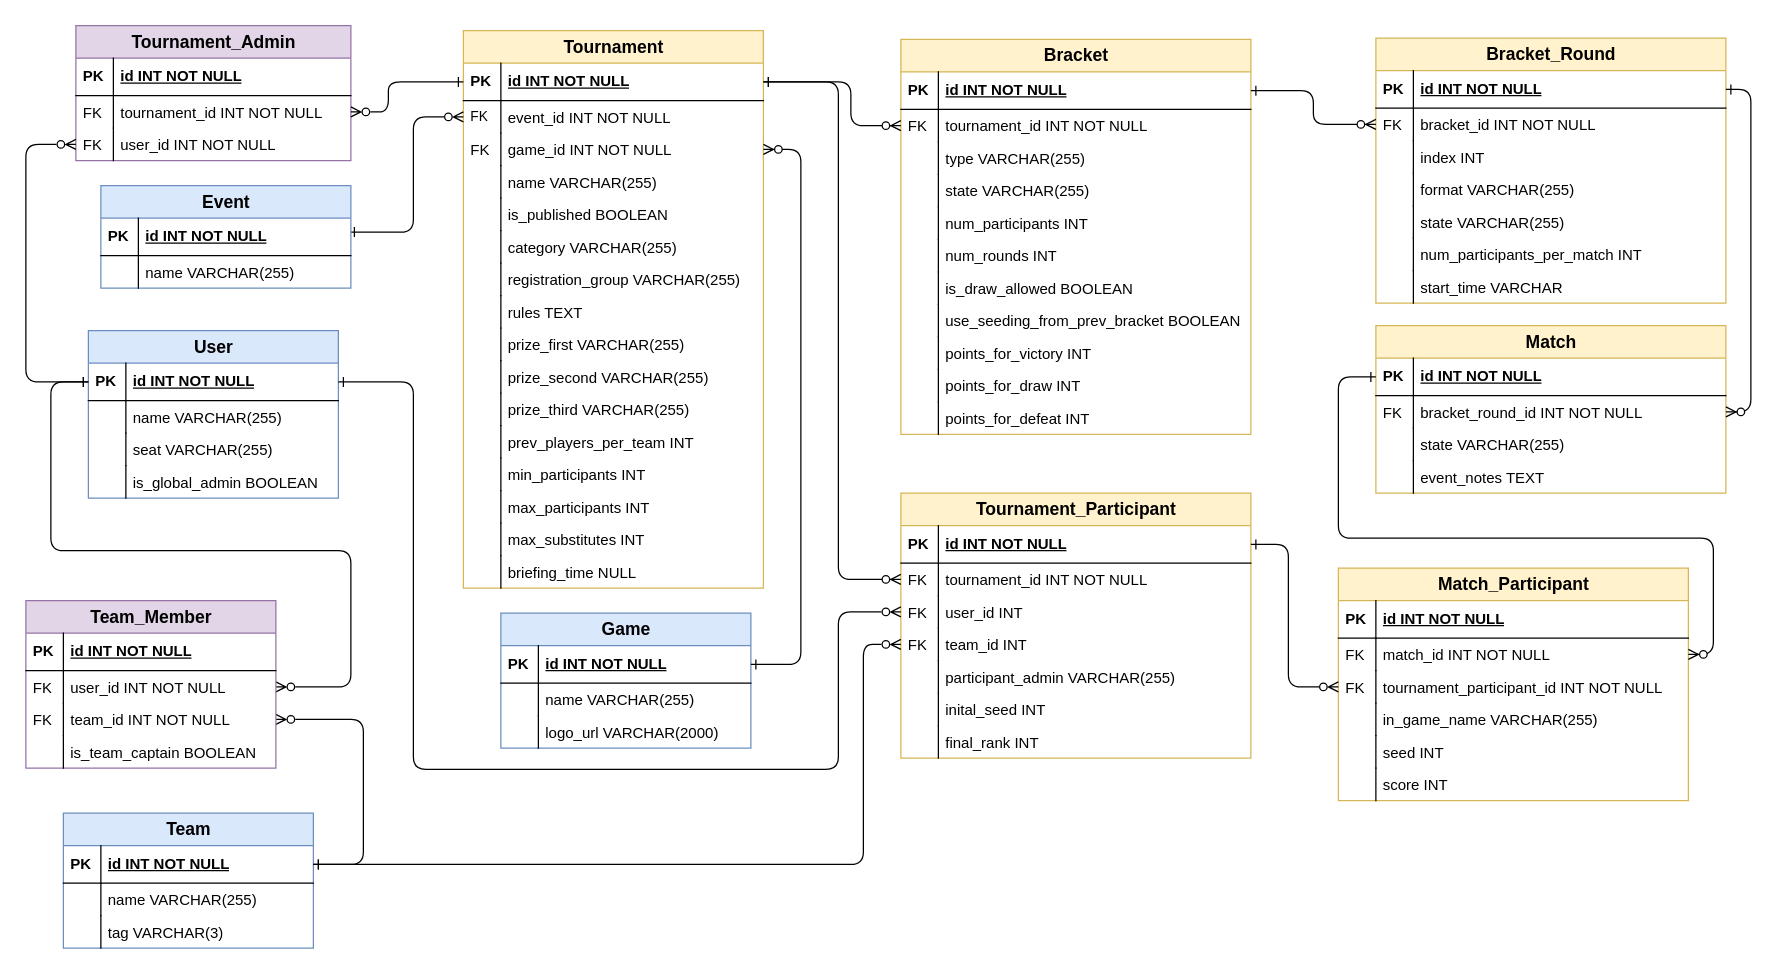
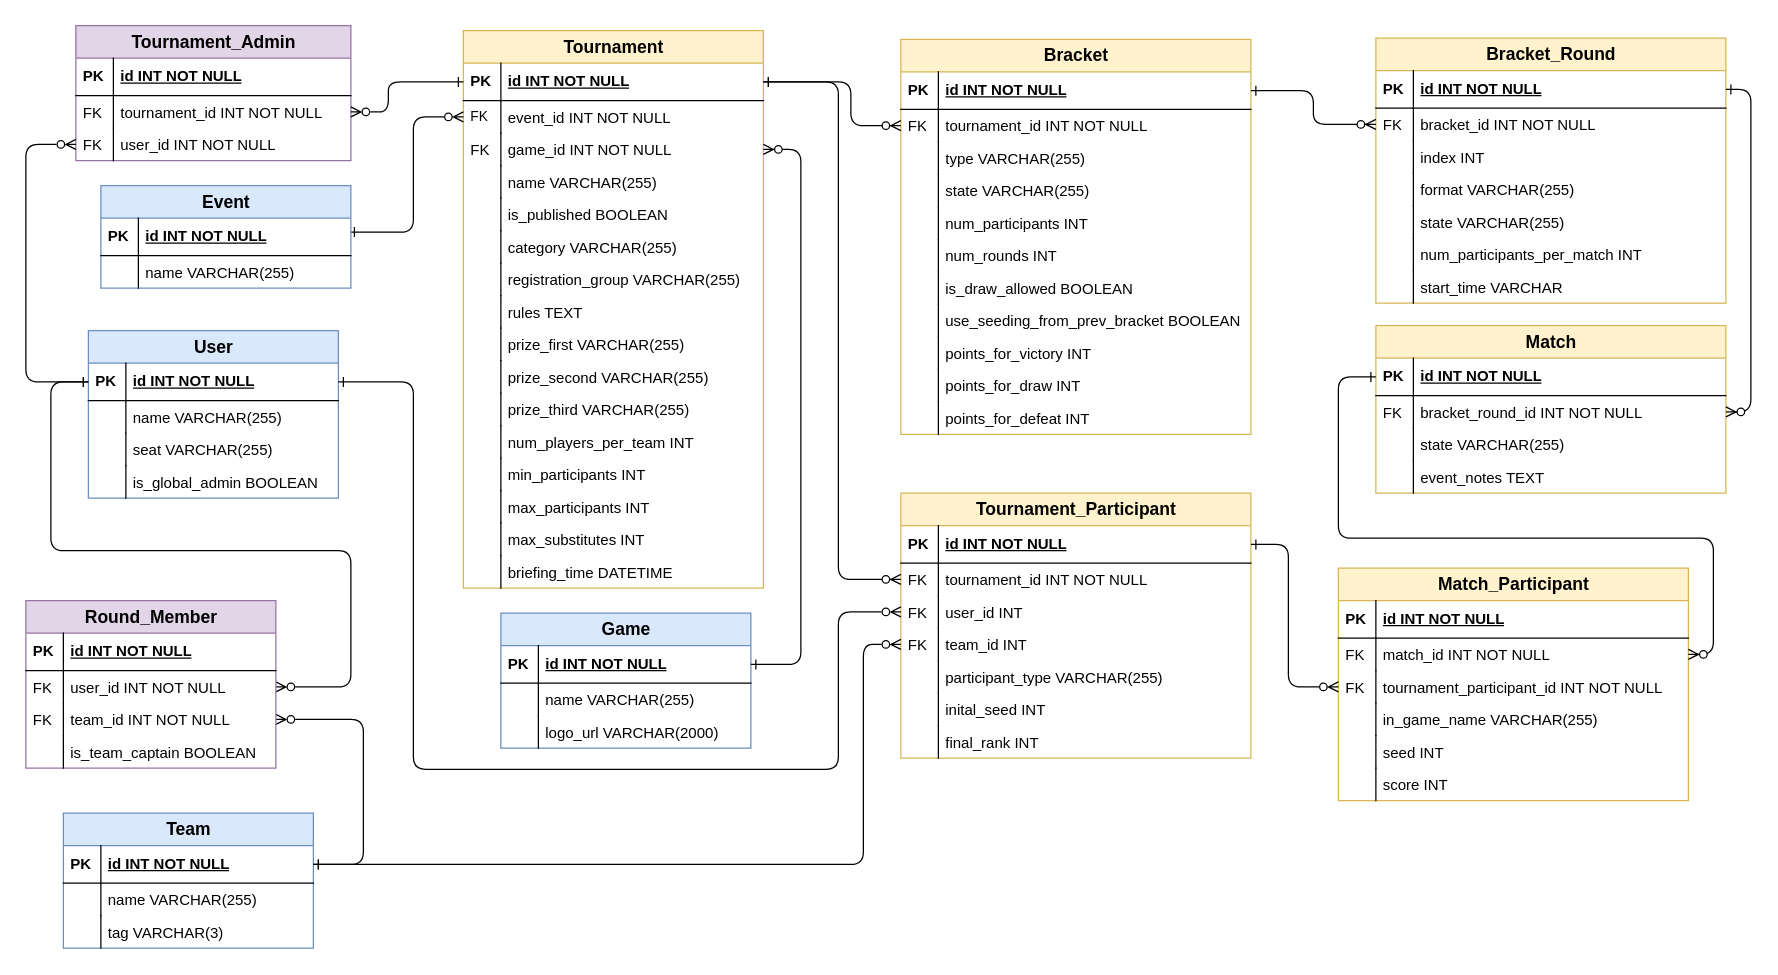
(609, 443) -> (605, 443)
(576, 573) -> (593, 573)
(151, 617) -> (151, 617)
(1064, 678) -> (1062, 678)
